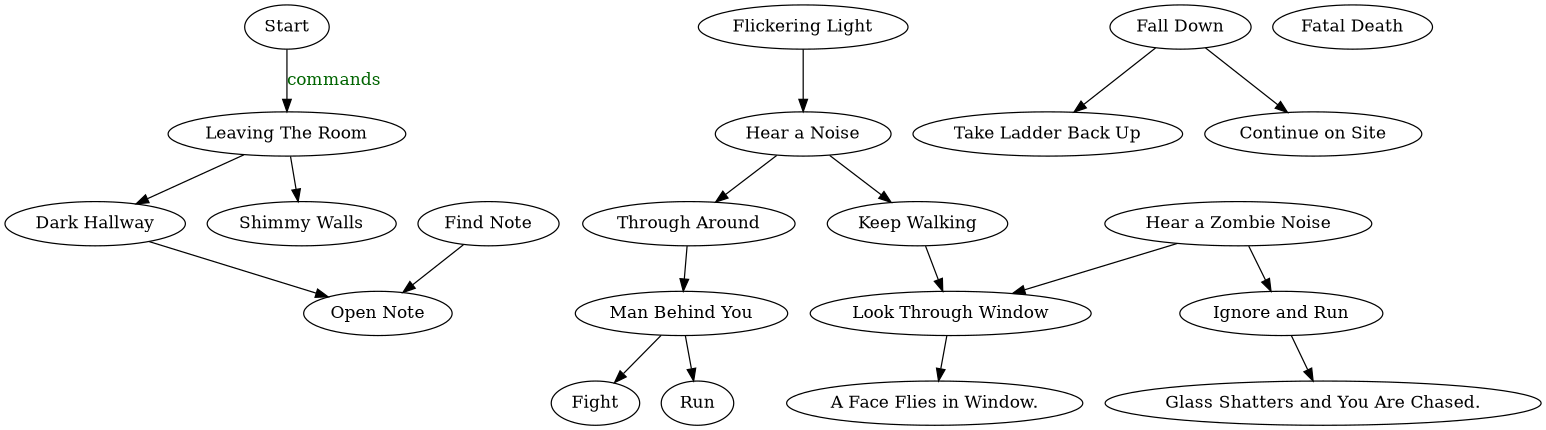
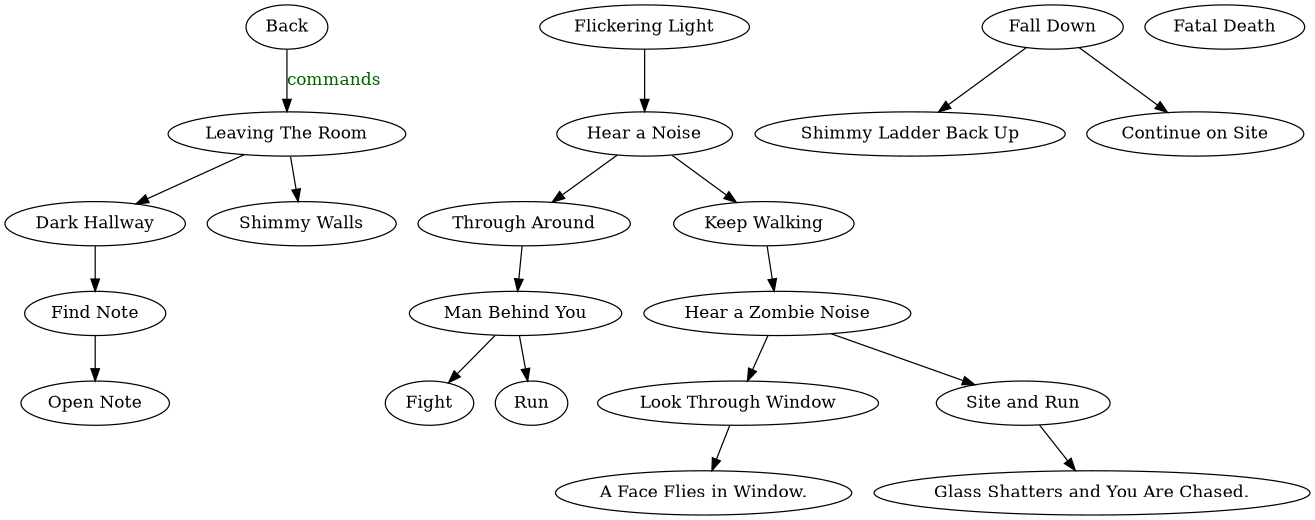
(287, 27) -> (287, 27)
(1048, 134) -> (910, 134)
(932, 263) -> (770, 263)
(233, 267) -> (95, 263)
(1281, 313) -> (1023, 403)
